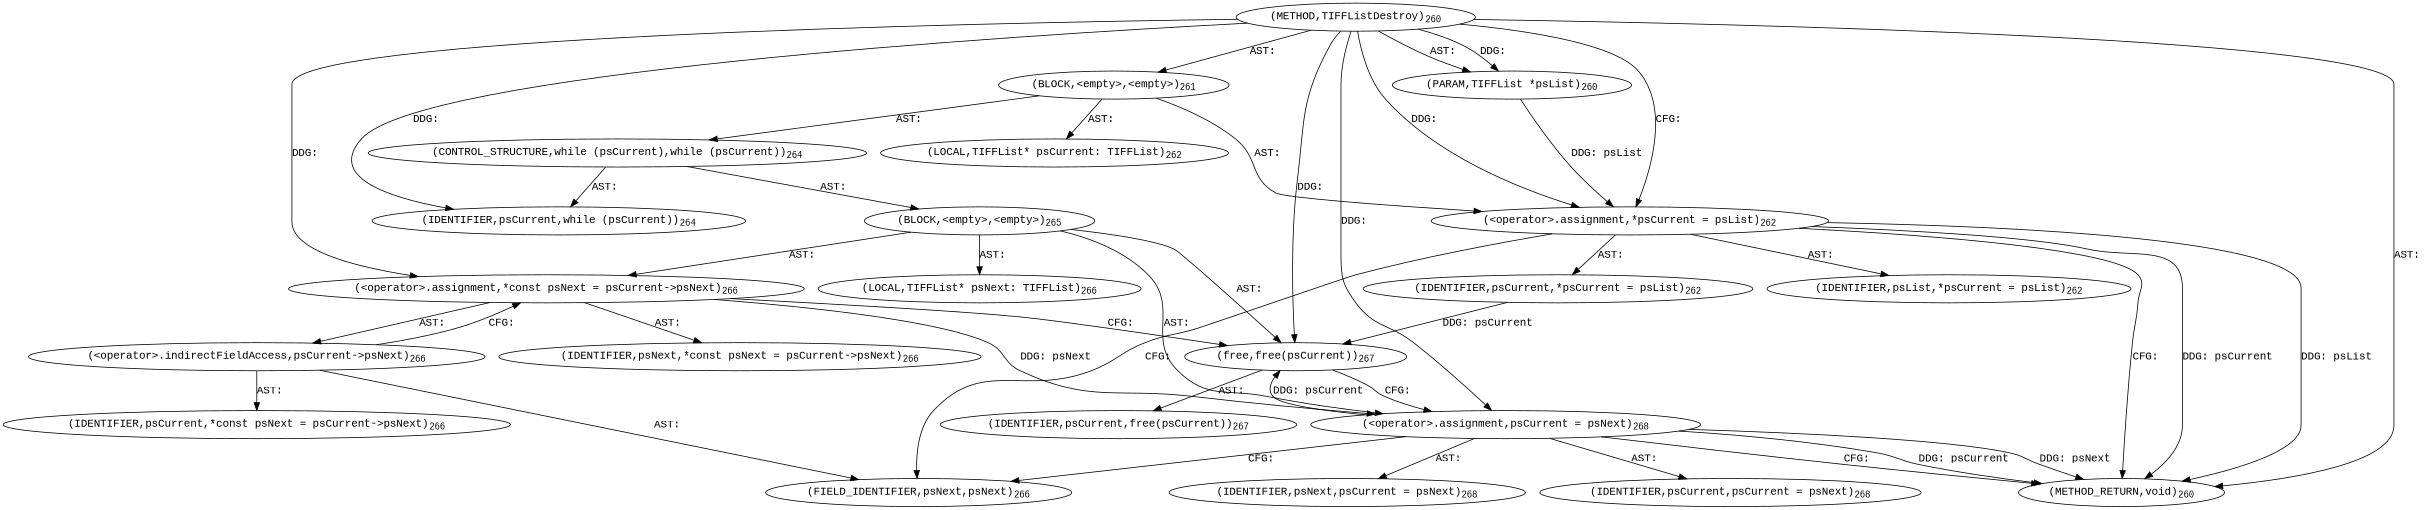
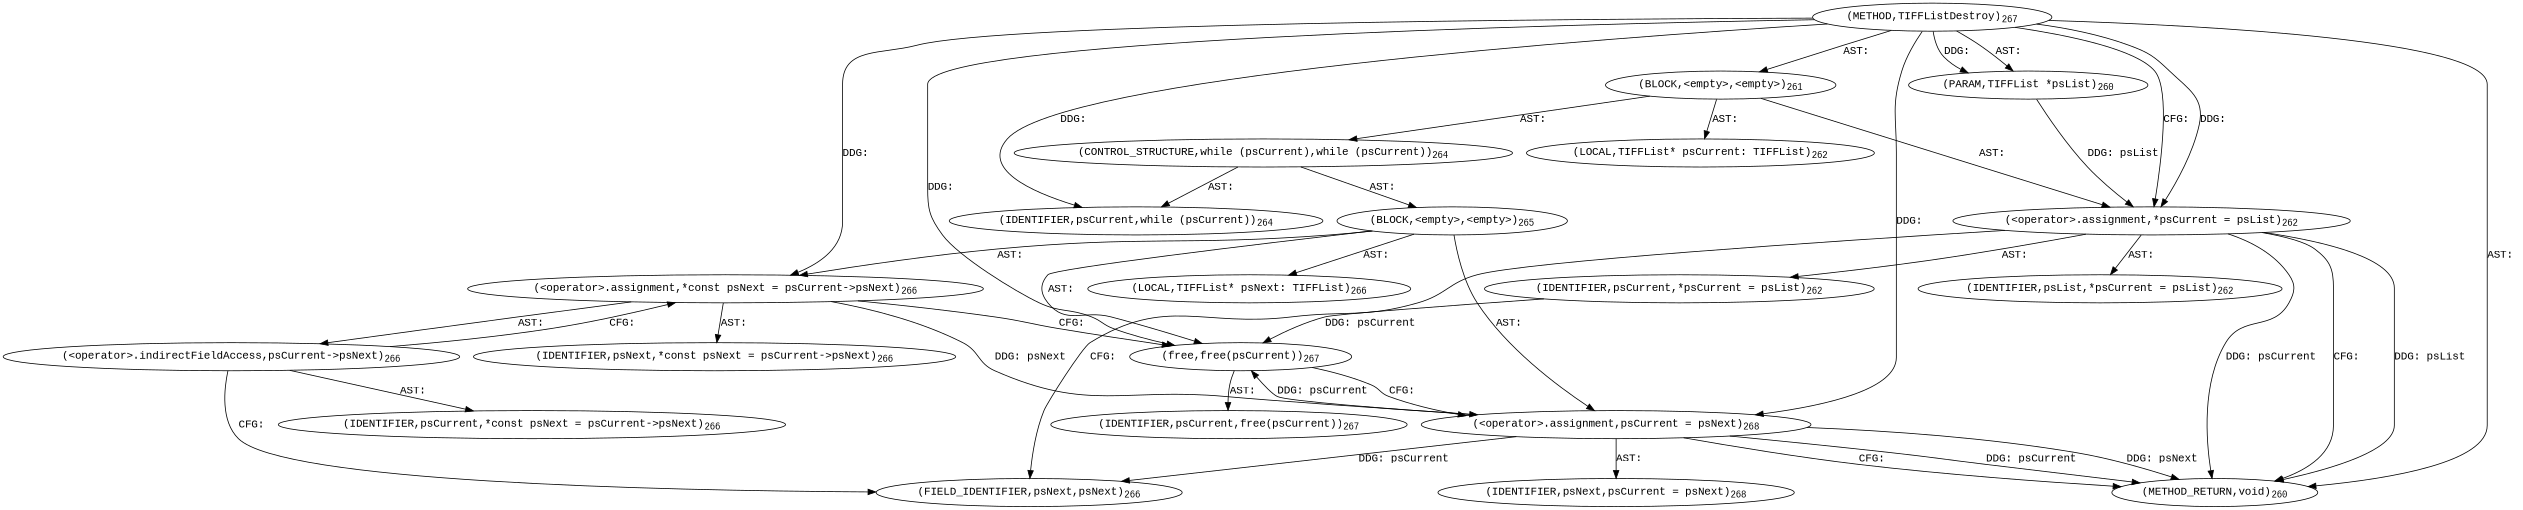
(1433, 16) -> (2010, 16)
(670, 425) -> (255, 425)
(1264, 459) -> (1404, 459)
(1730, 493) -> none
